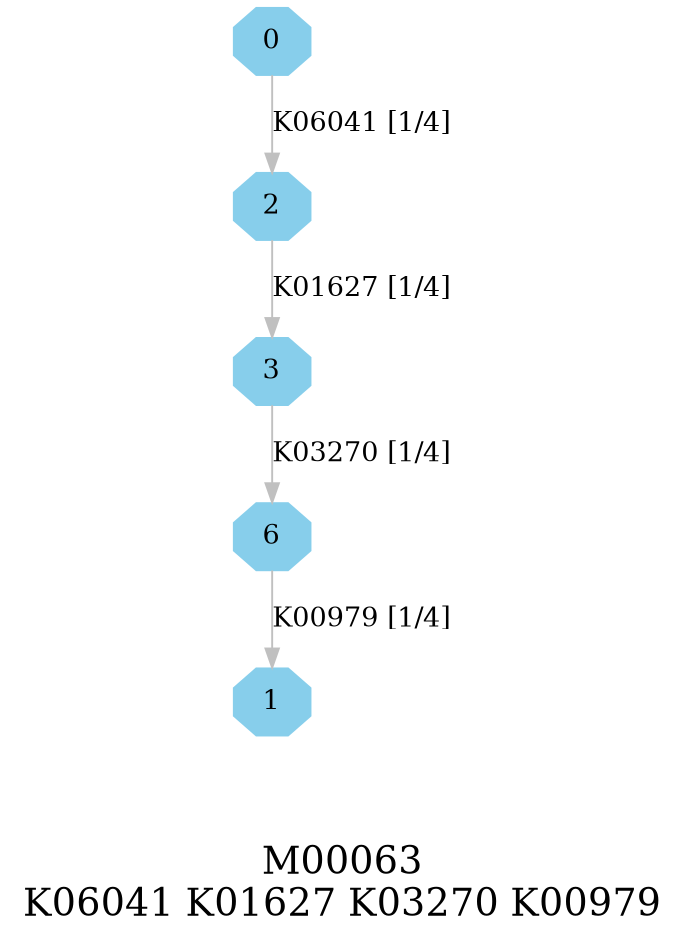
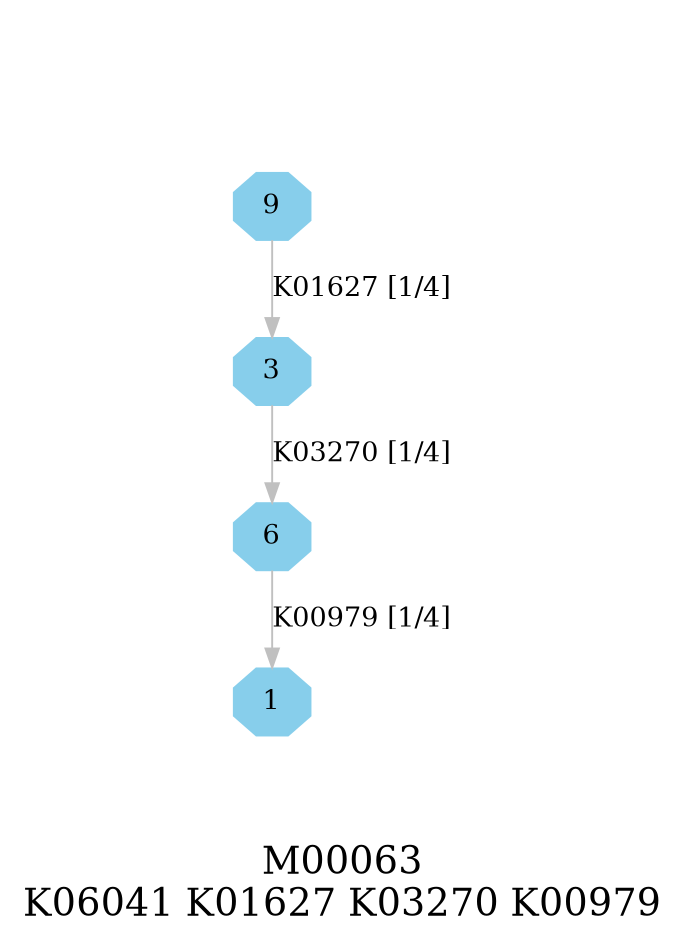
(272, 41) -> none
(272, 206) -> (272, 206)
